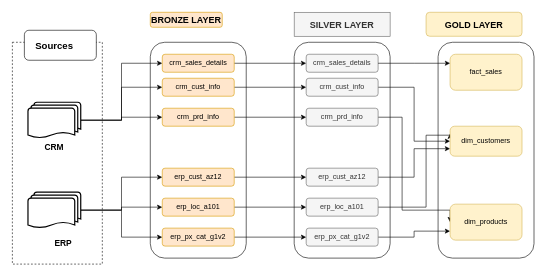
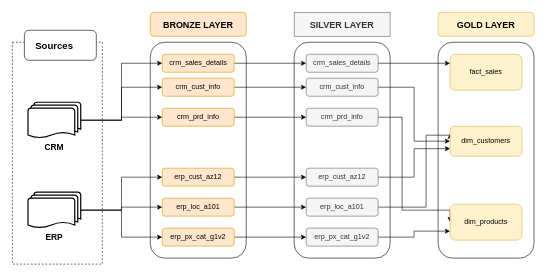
(186, 20) -> (198, 24)
(474, 24) -> (486, 24)
(63, 243) -> (54, 237)
